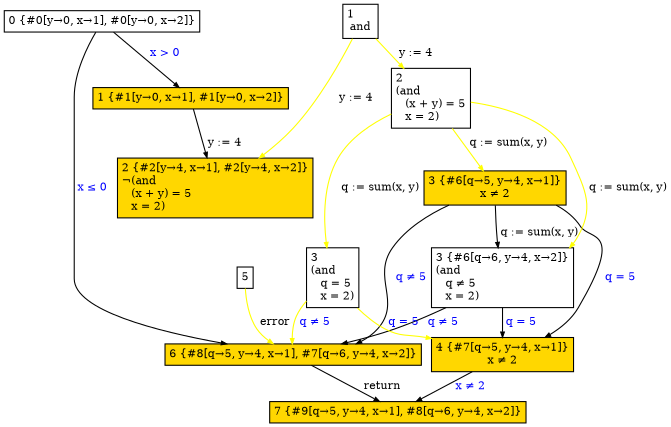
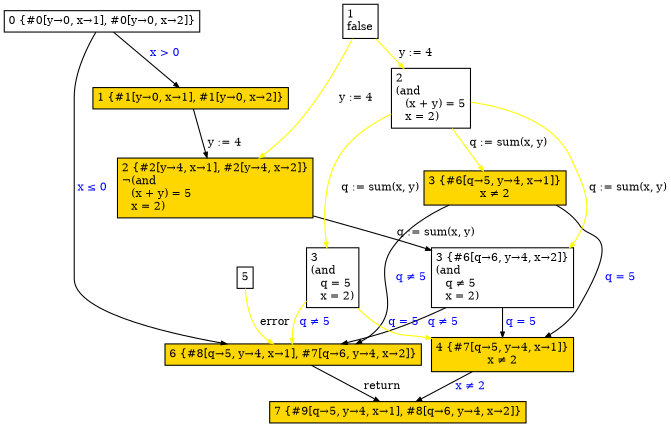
(360, 21) -> (360, 21)
(496, 224) -> (370, 232)
